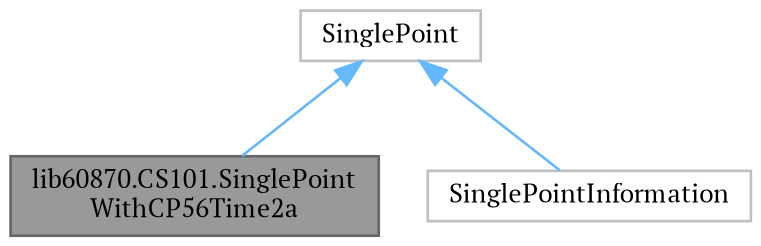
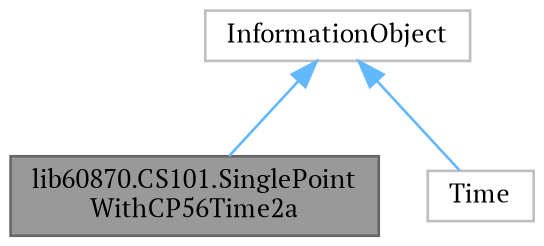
(391, 36) -> (338, 36)
(589, 196) -> (481, 196)
